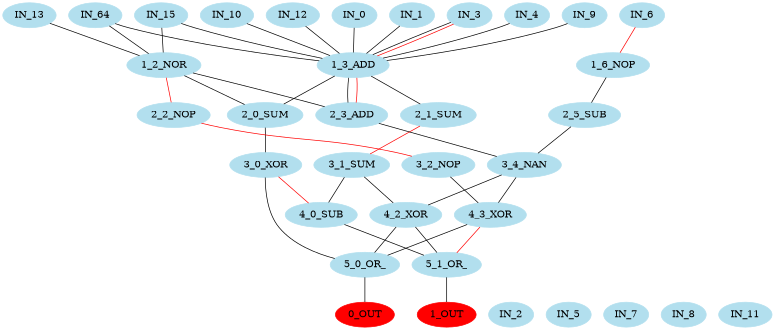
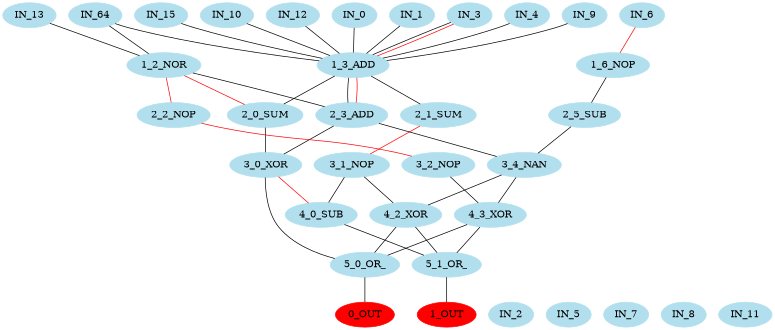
(163, 40) -> none
(214, 90) -> (214, 90)
none -> (303, 144)
(352, 165) -> (352, 165)
(468, 240) -> (468, 240)
